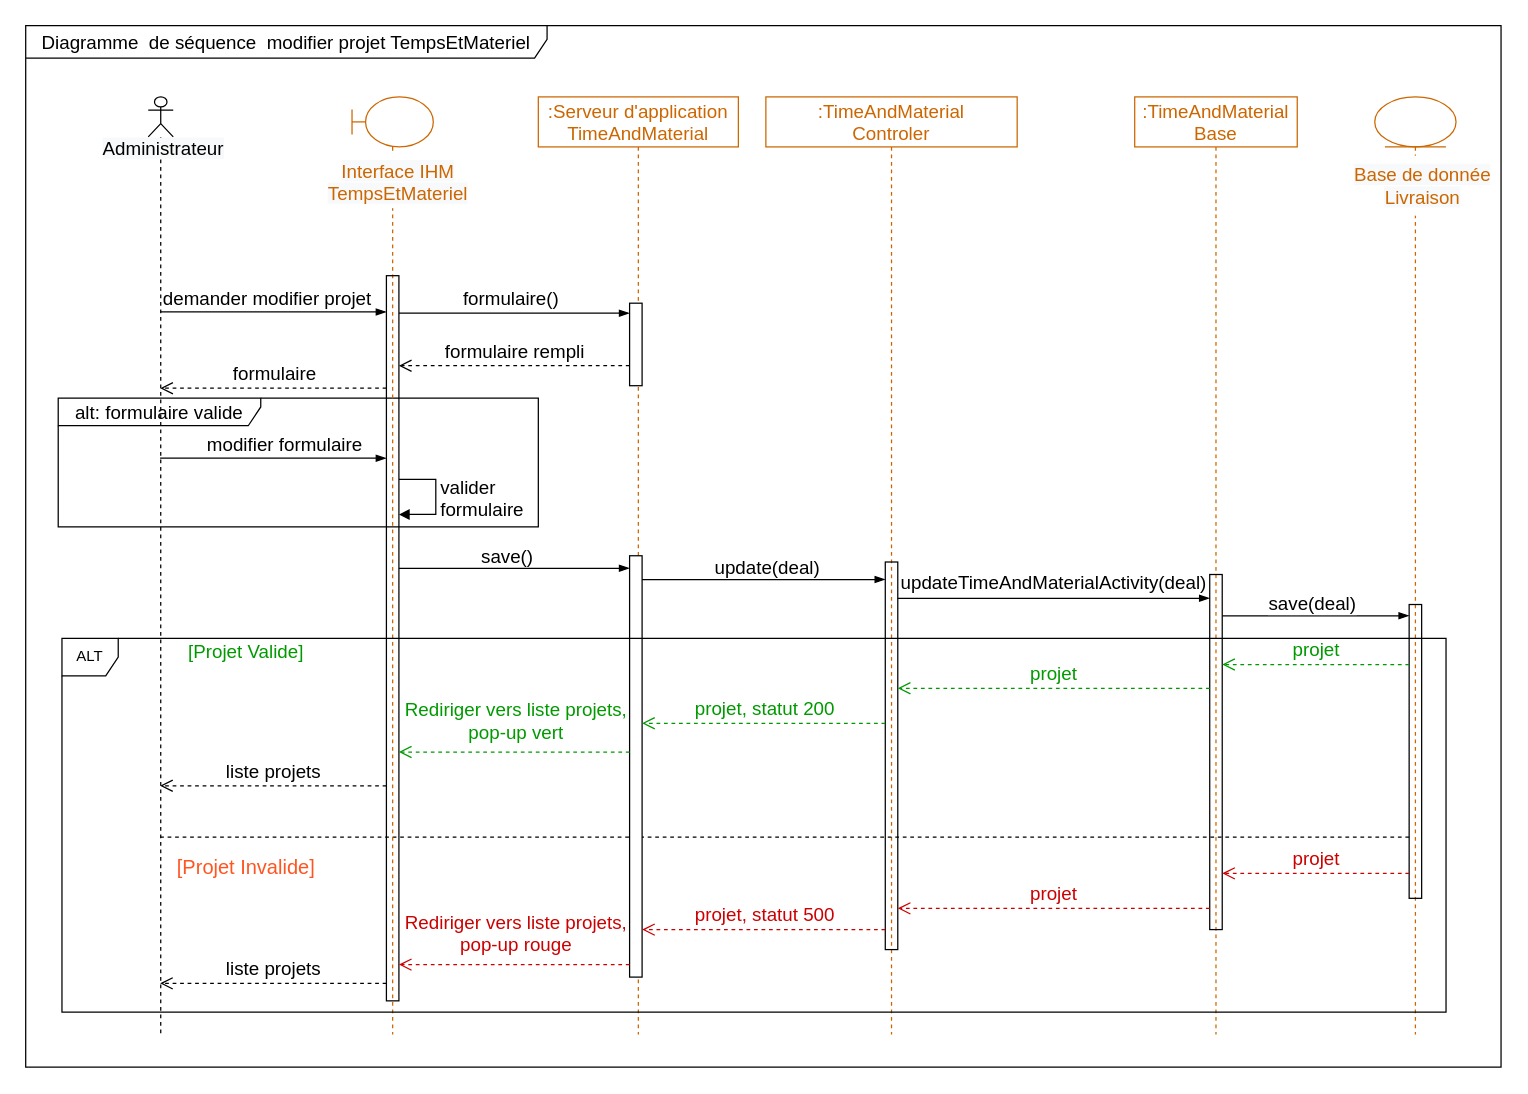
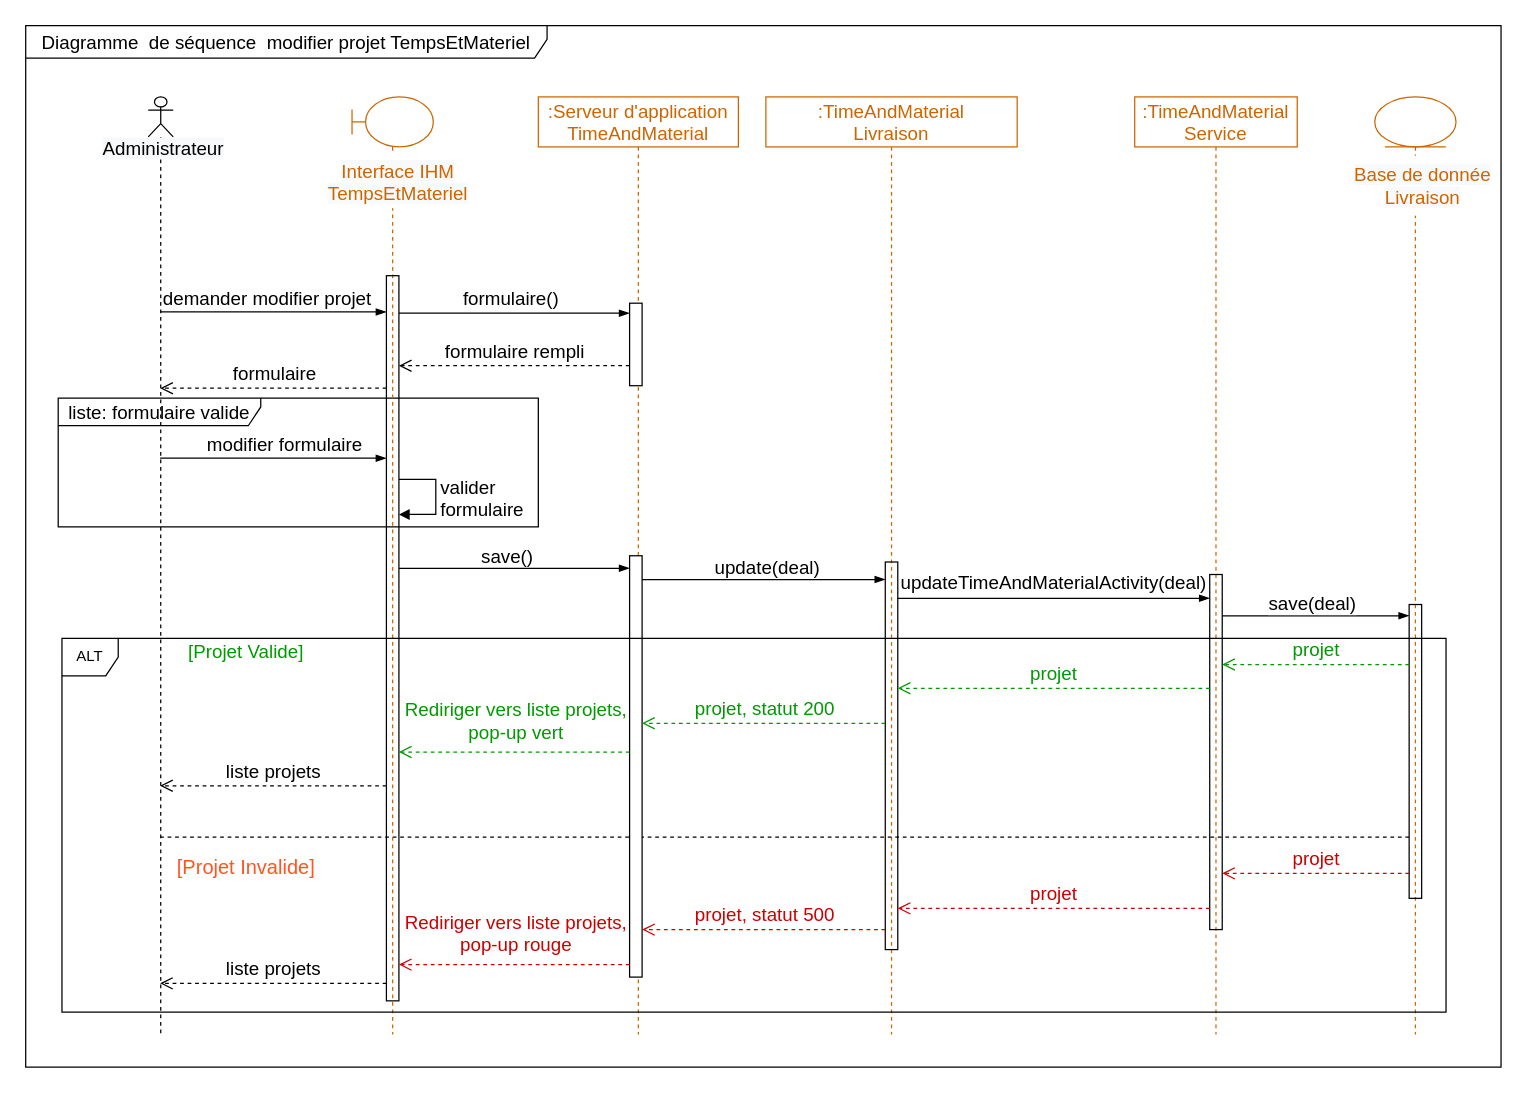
(891, 122) -> (891, 122)
(1216, 122) -> (1216, 122)
(159, 412) -> (159, 412)
